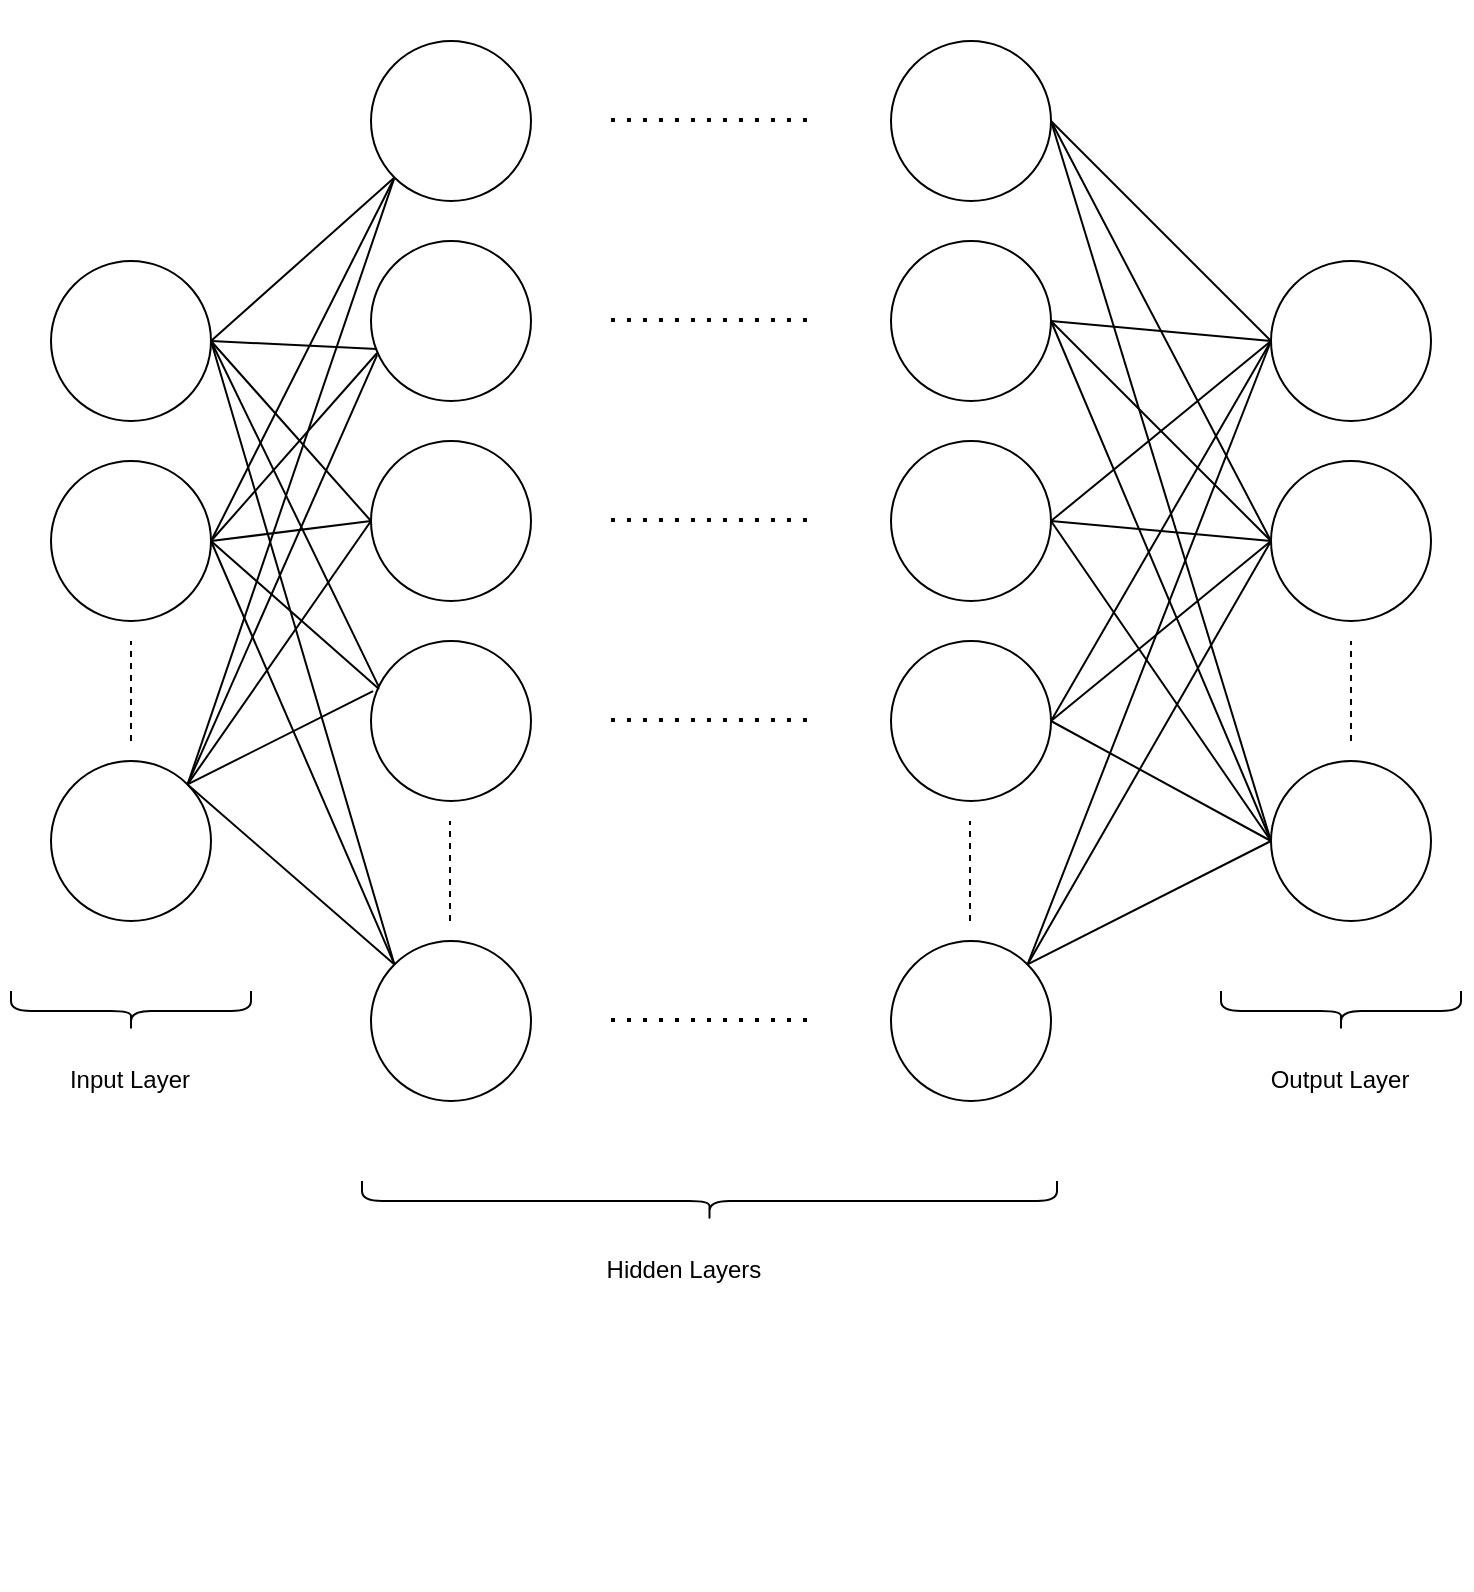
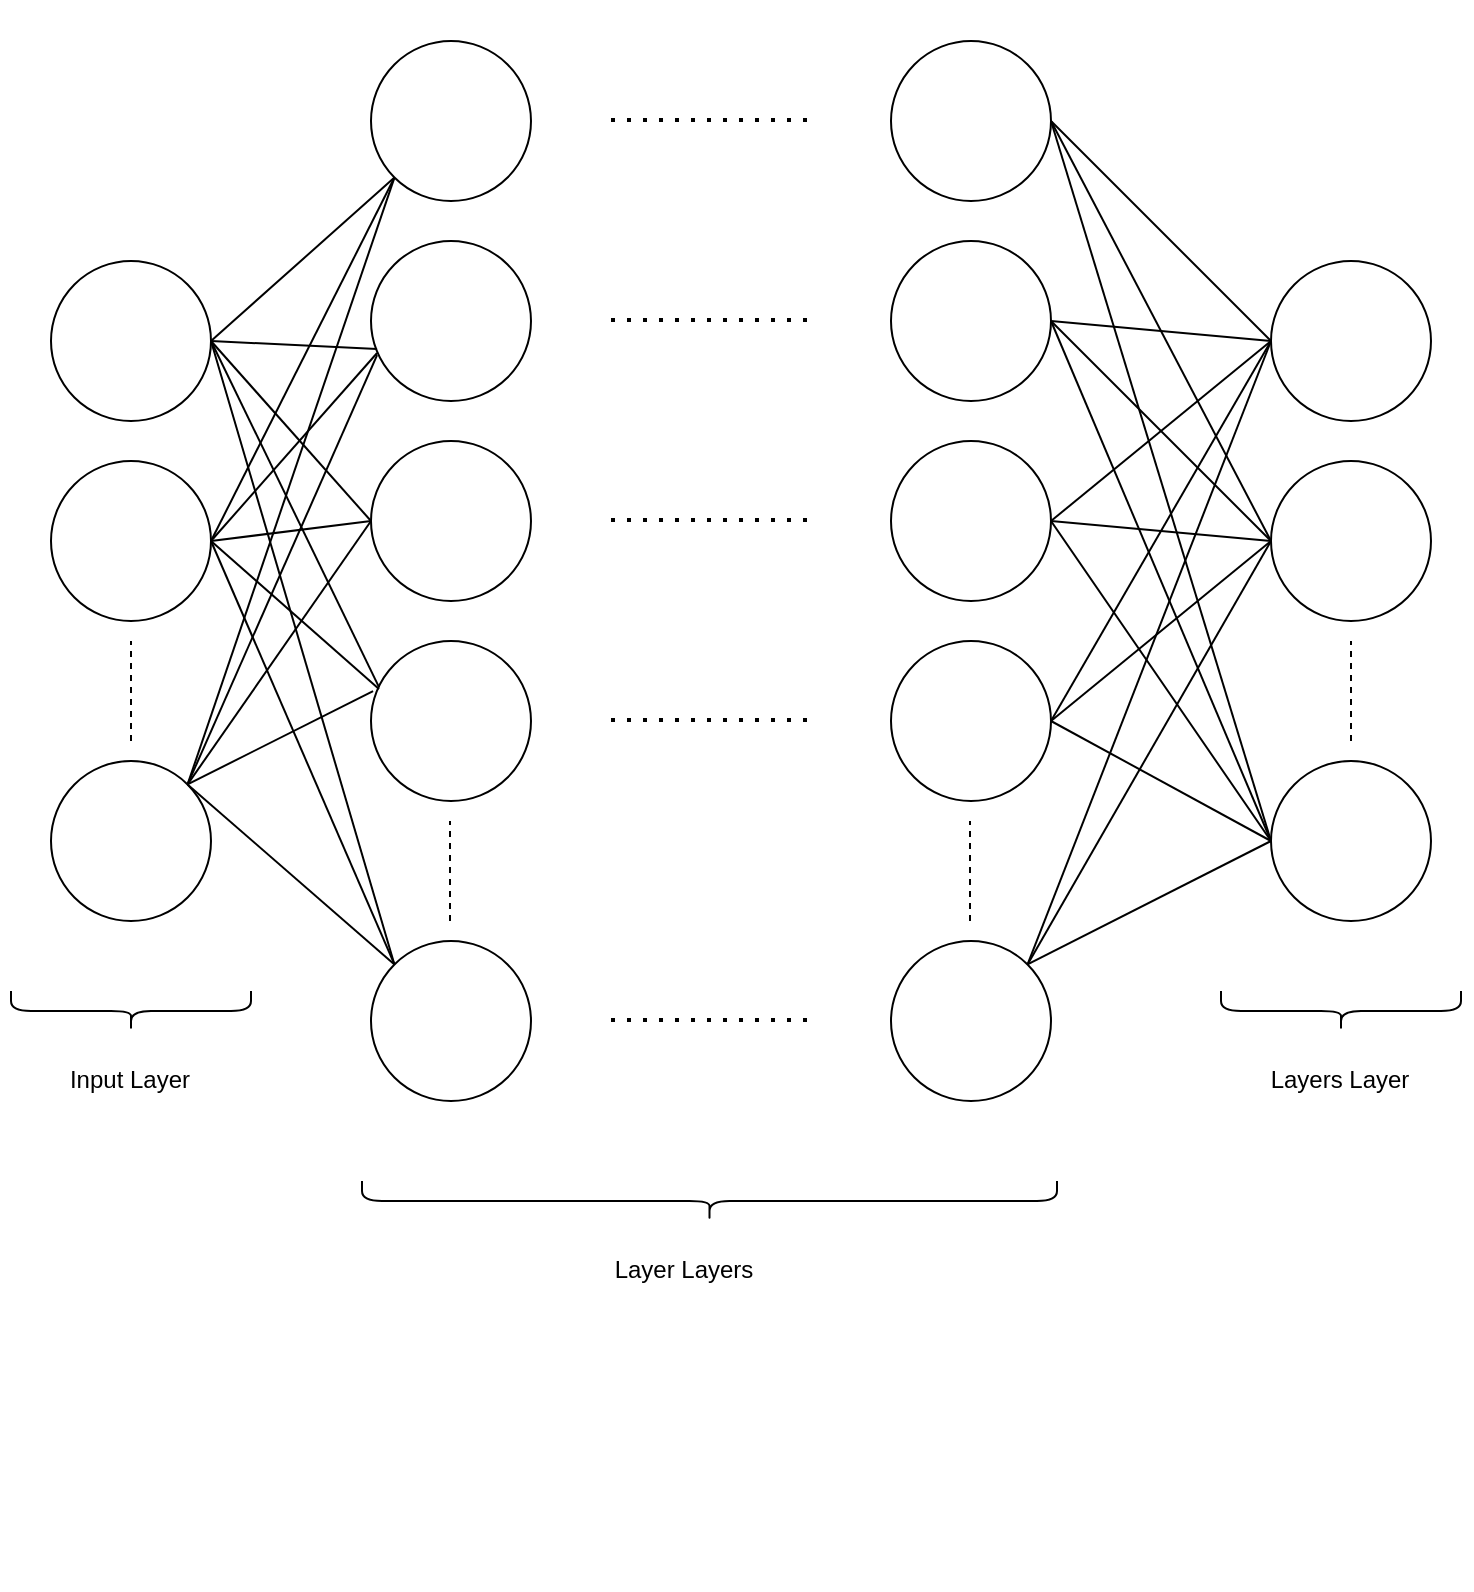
(1341, 1081) -> (1341, 1081)
(685, 1271) -> (685, 1271)
